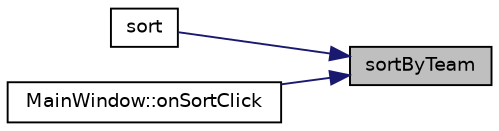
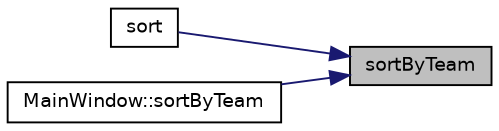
(144, 102) -> (144, 102)
